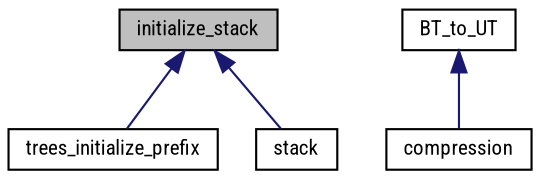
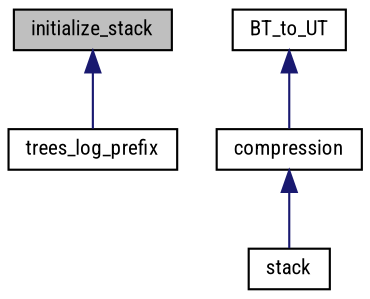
(255, 98) -> (289, 220)
(113, 149) -> (93, 149)
